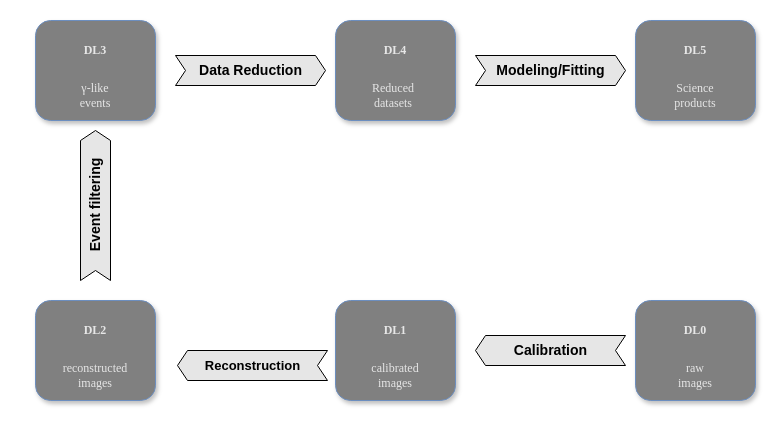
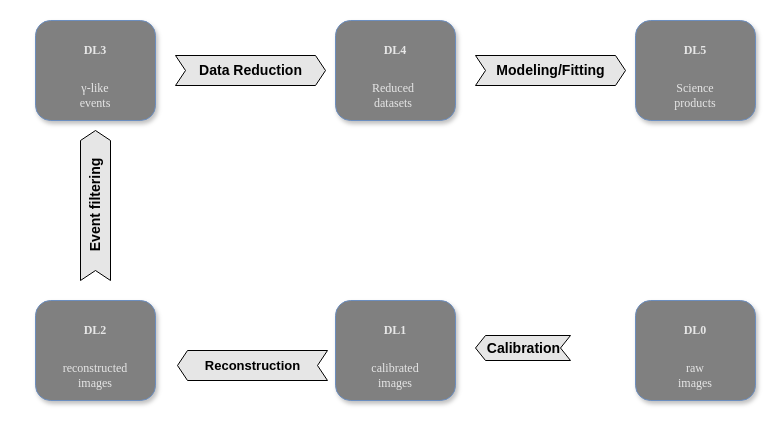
(551, 351) -> (523, 348)
